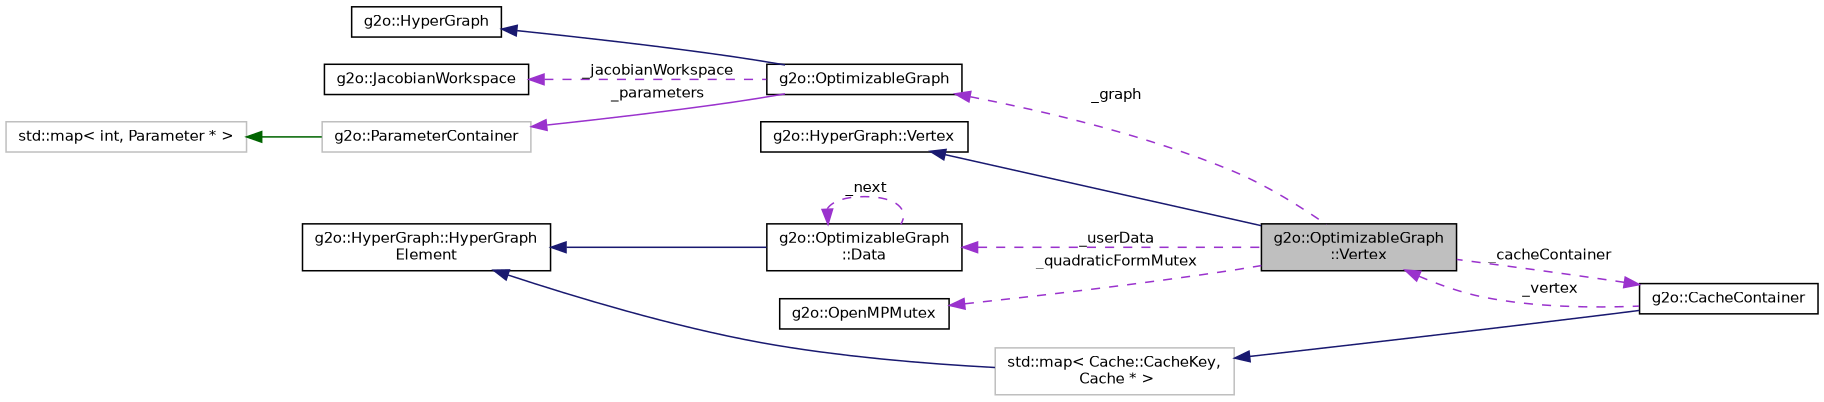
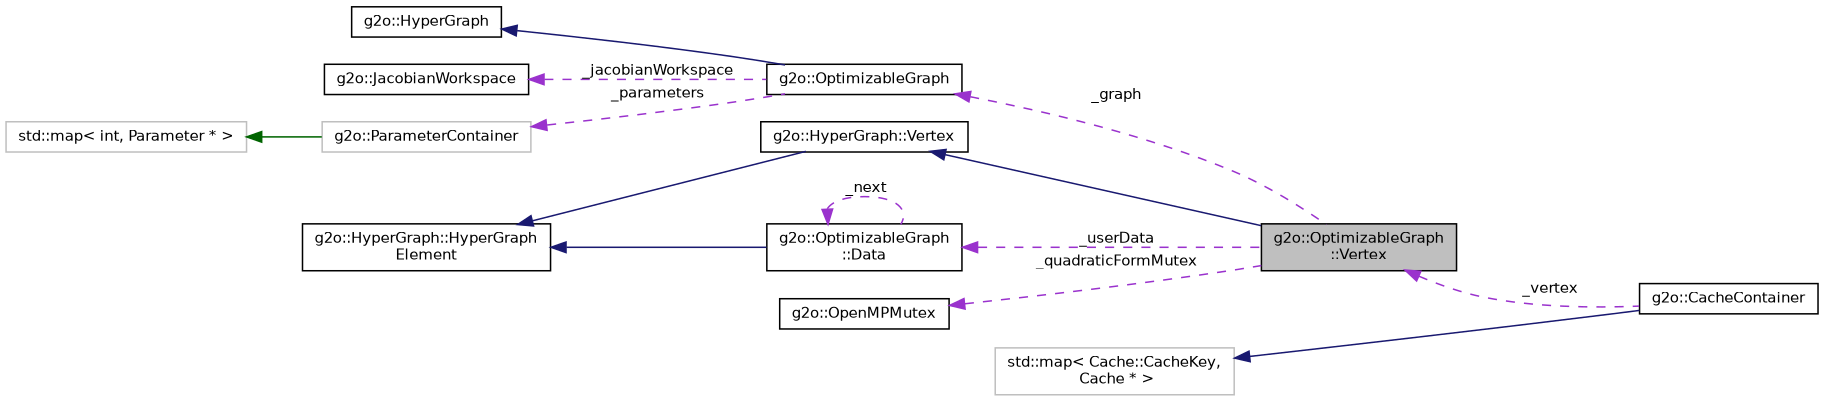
(666, 111) -> (666, 111)
(1541, 271) -> none
(748, 340) -> (669, 186)
